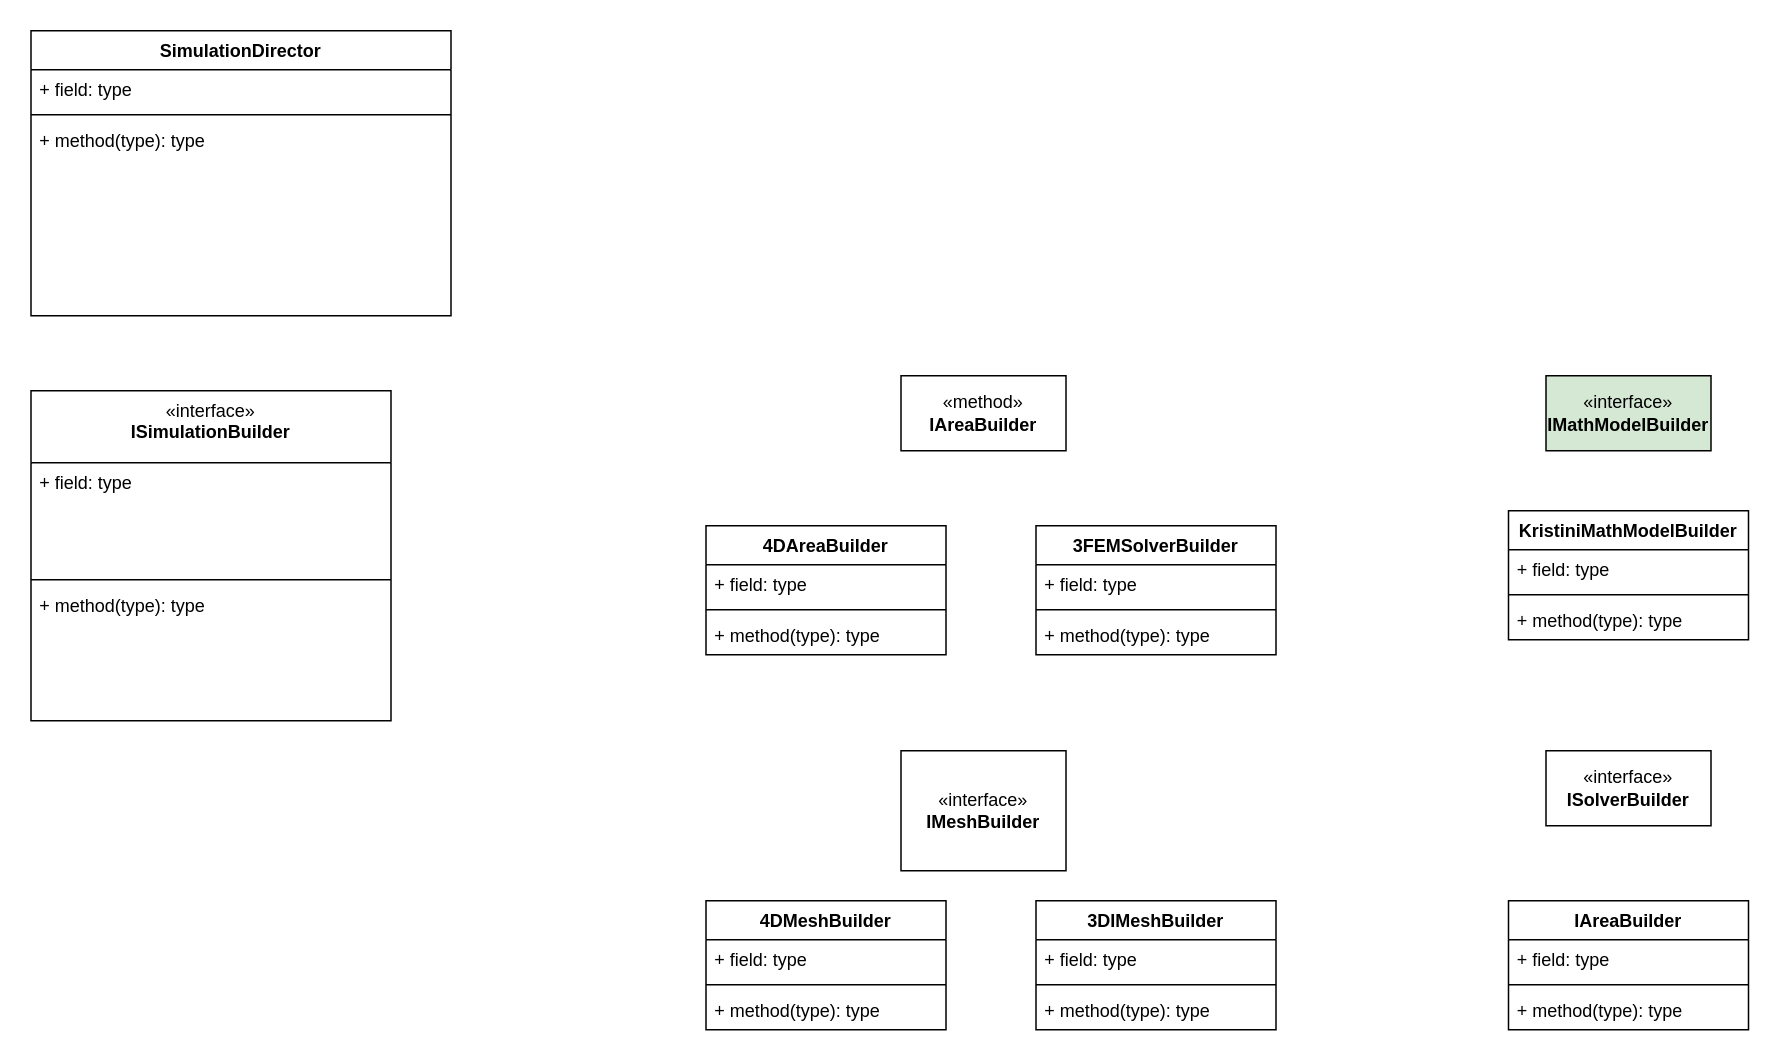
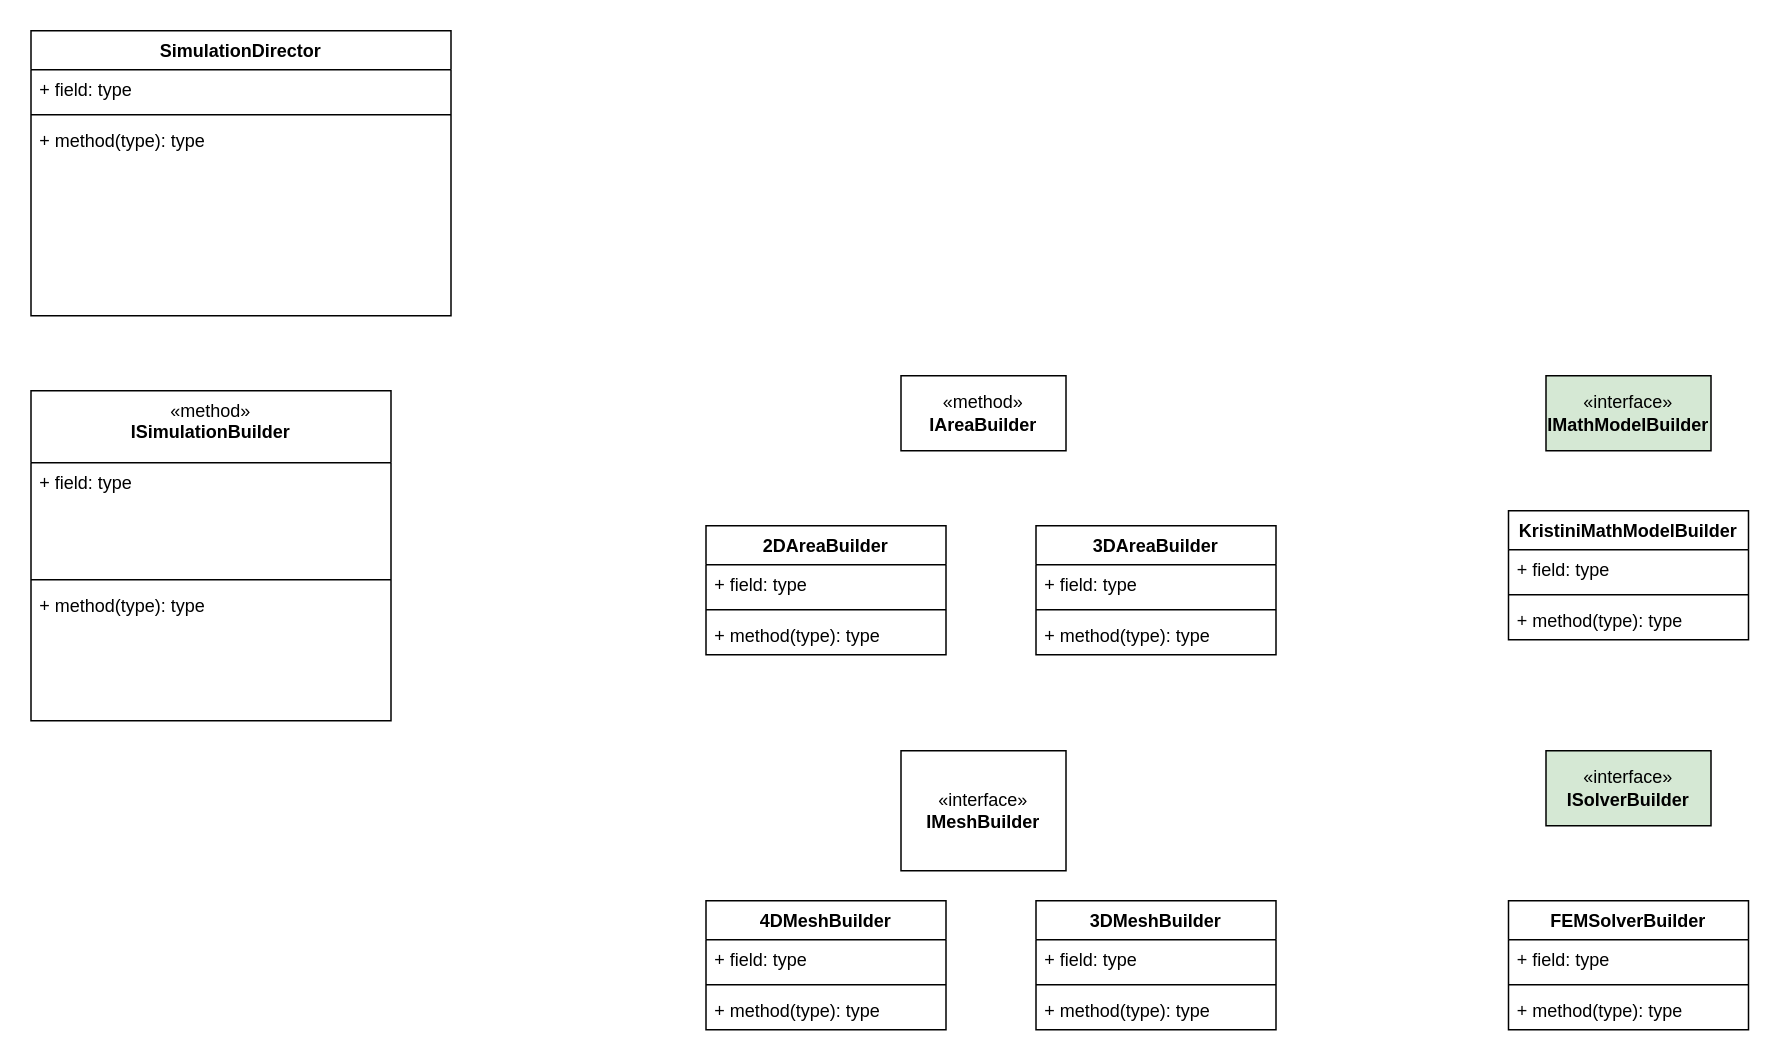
(211, 423) -> (211, 423)
(826, 547) -> (826, 547)
(1156, 547) -> (1156, 547)
(1628, 788) -> (1628, 788)
(1156, 922) -> (1156, 922)
(1628, 922) -> (1628, 922)
